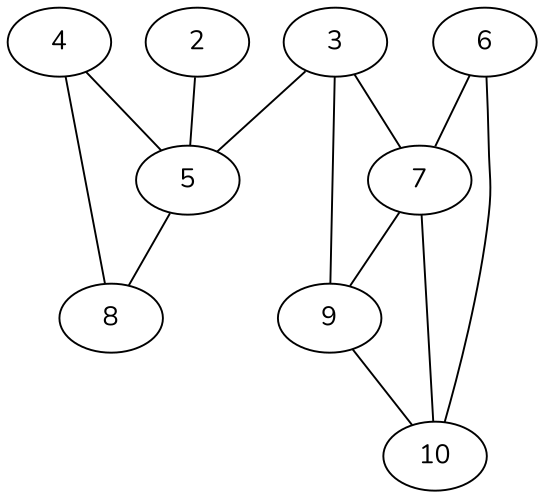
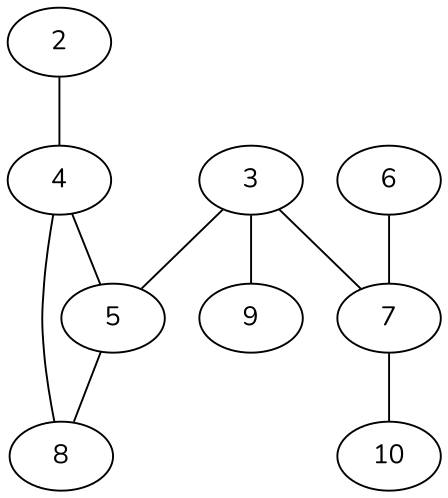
(193, 111) -> (59, 111)
(375, 249) -> none
(484, 252) -> none
(382, 387) -> none
